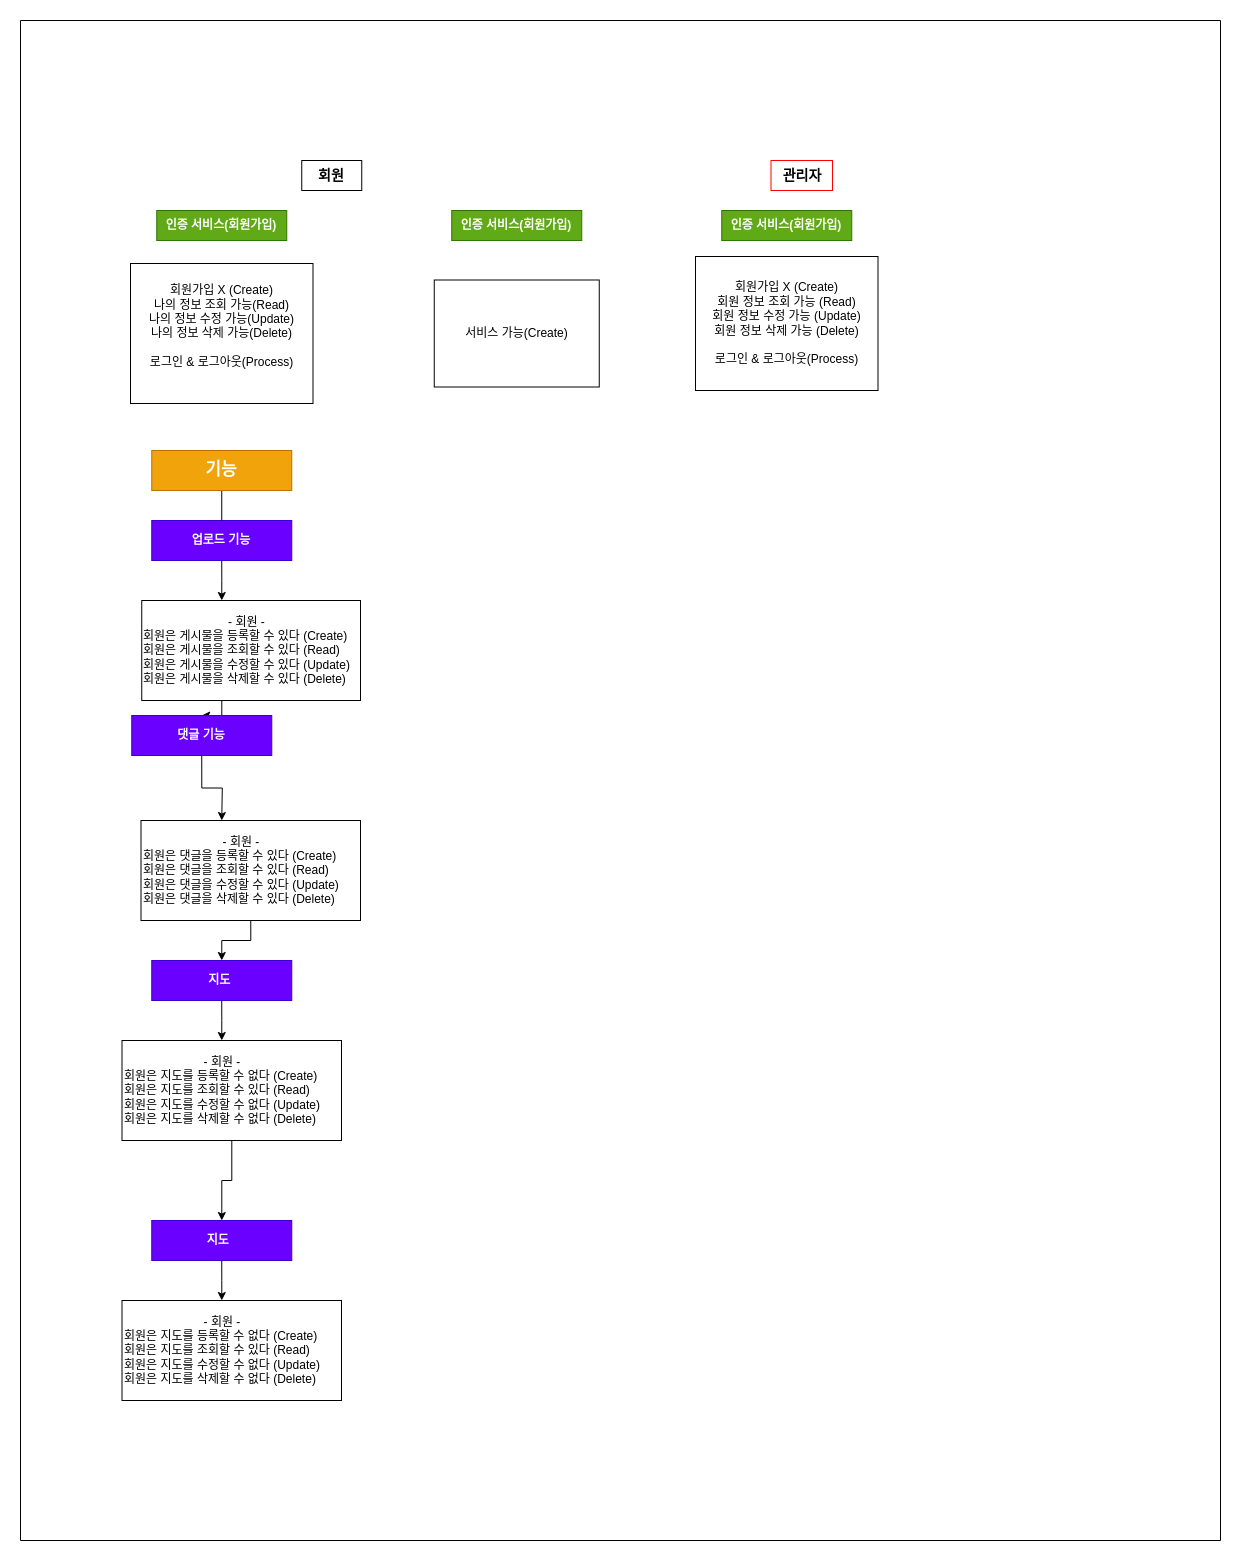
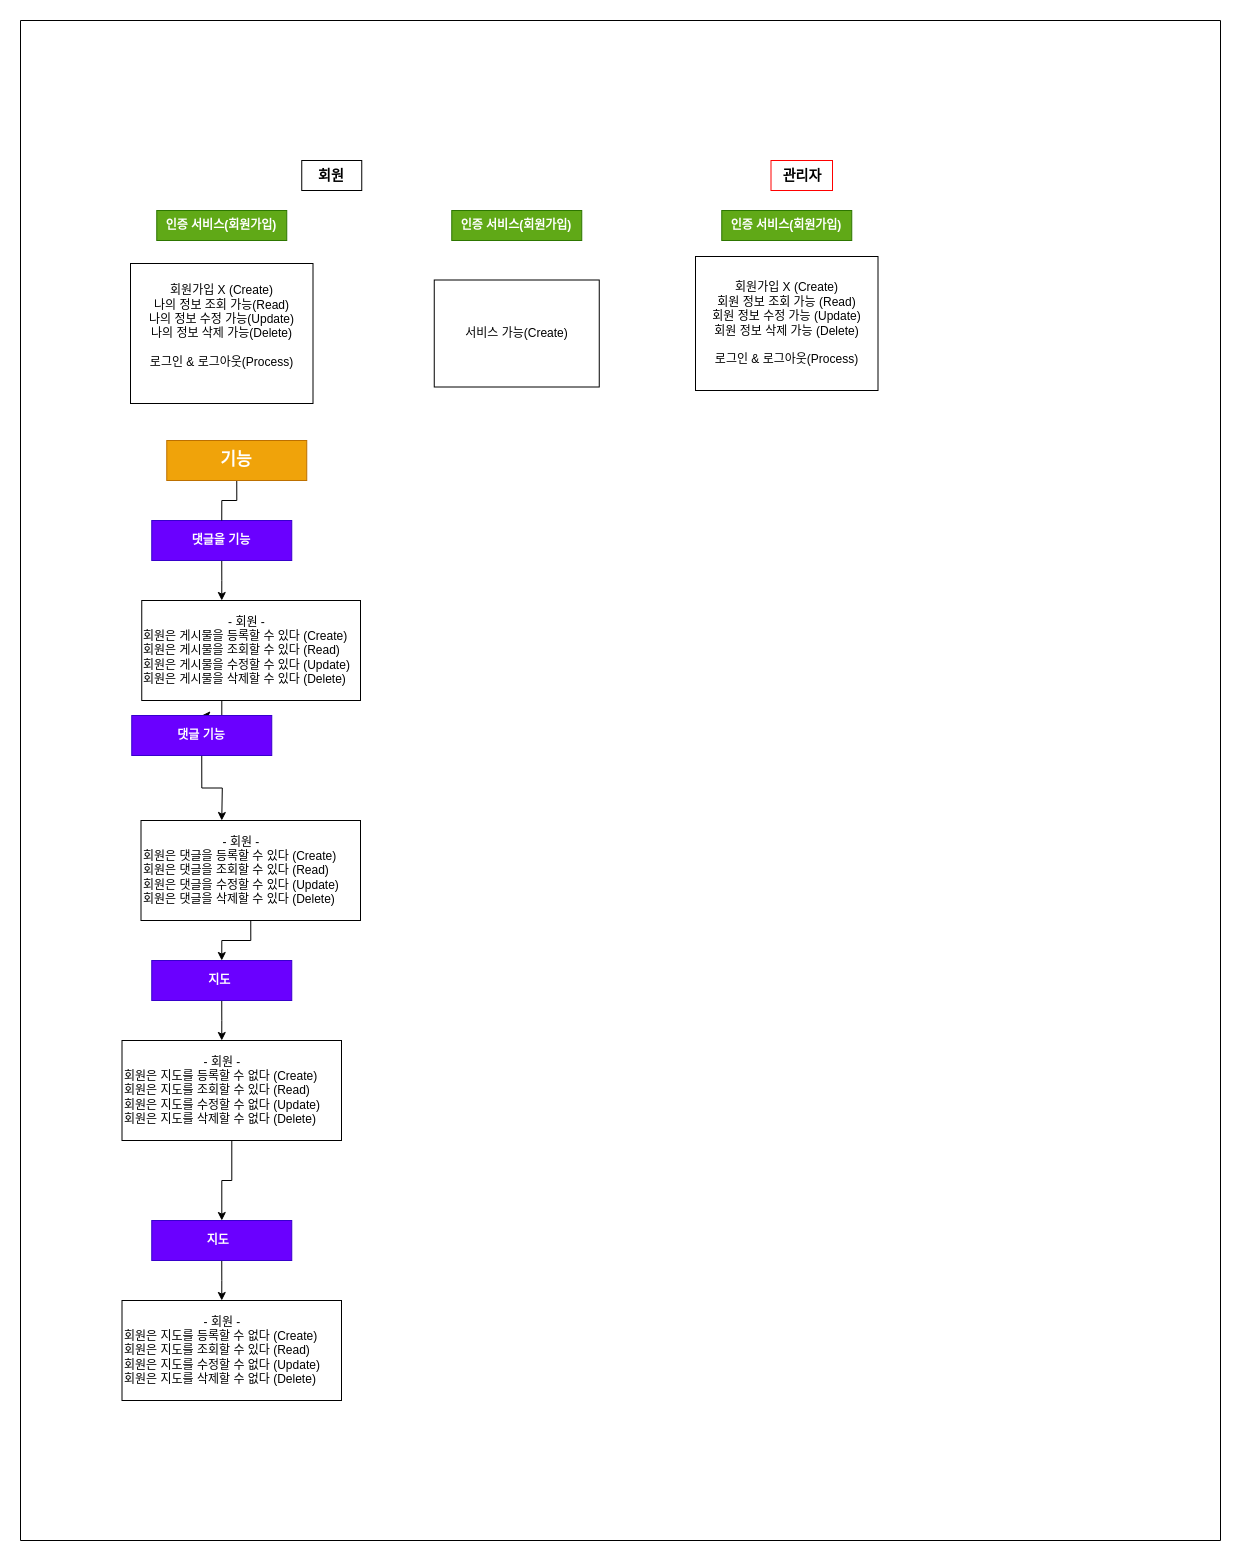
(222, 471) -> (237, 461)
(222, 541) -> (222, 541)
